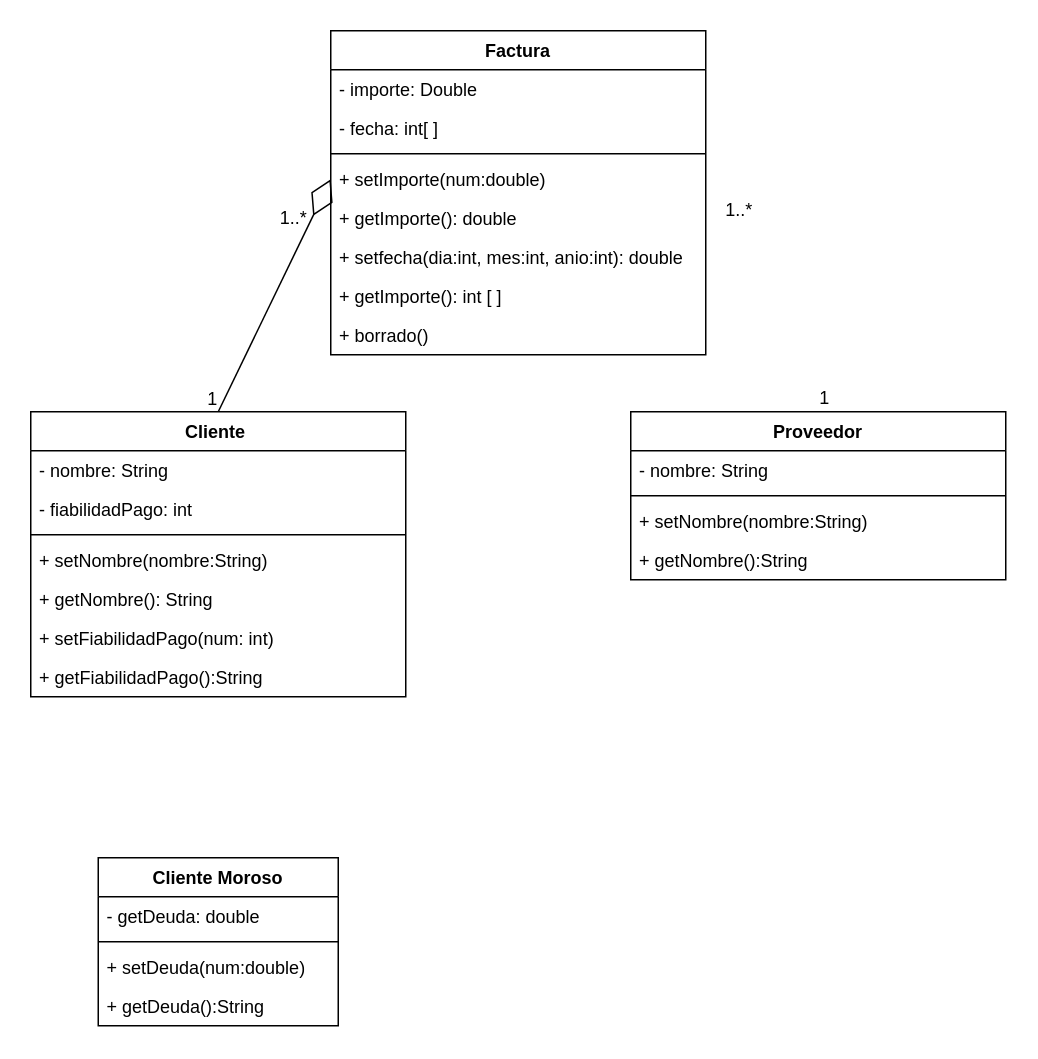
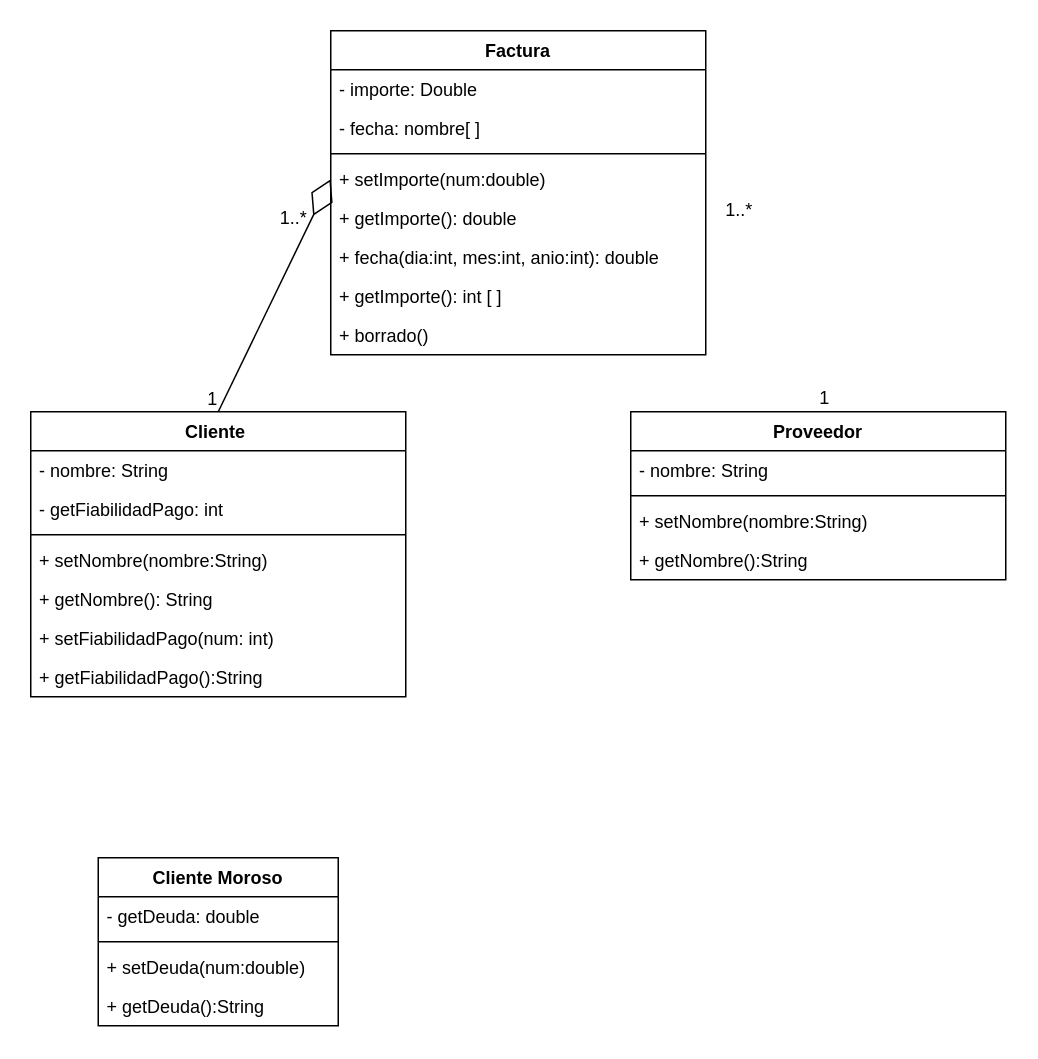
(404, 130) -> (421, 130)
(520, 270) -> (519, 259)
(127, 511) -> (142, 511)
